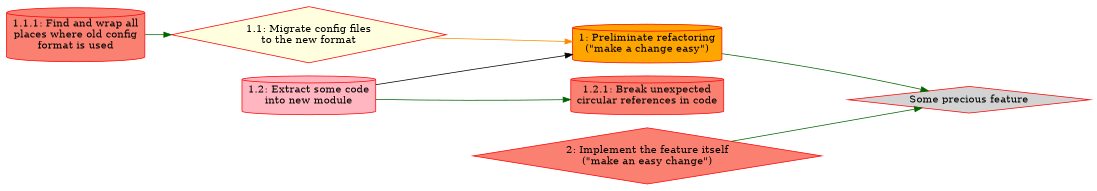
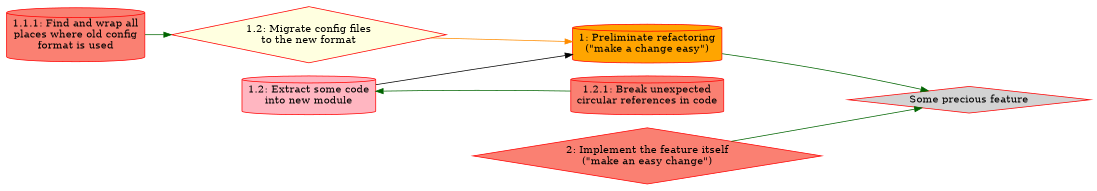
(309, 35) -> (309, 35)
(469, 100) -> (477, 90)
